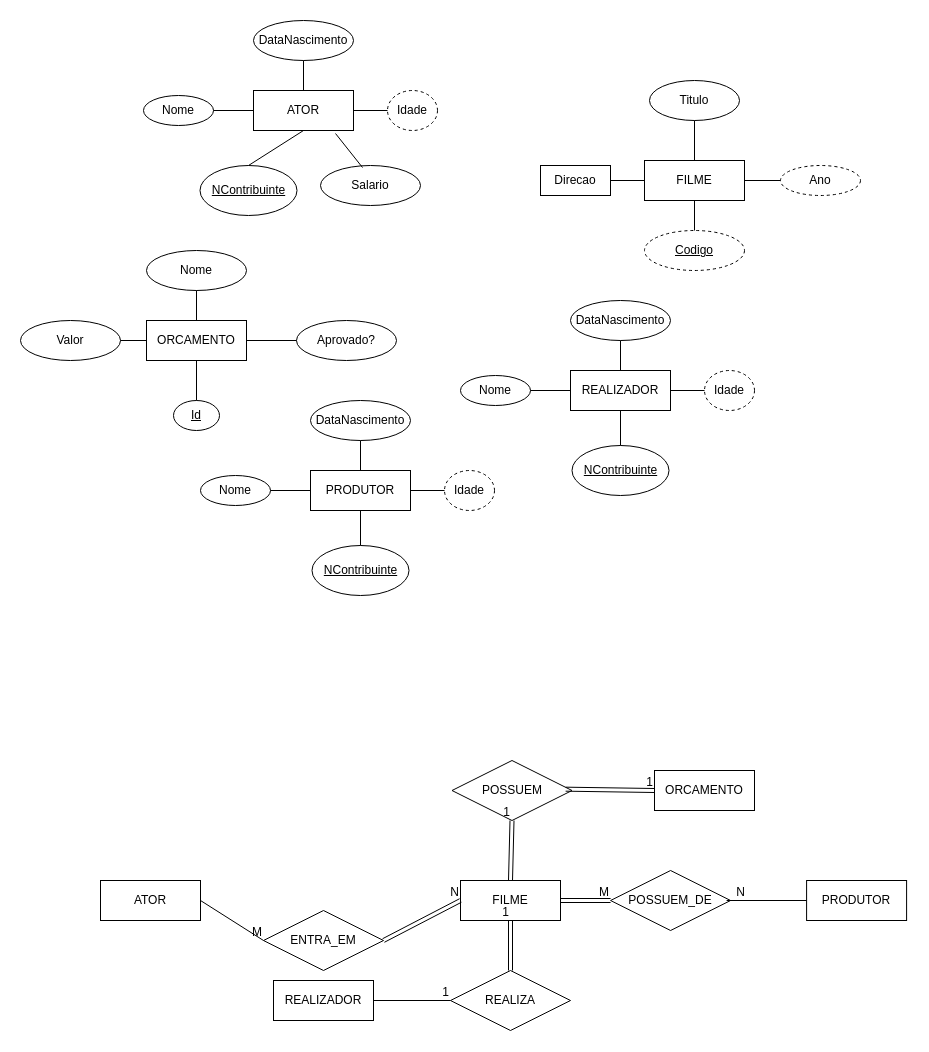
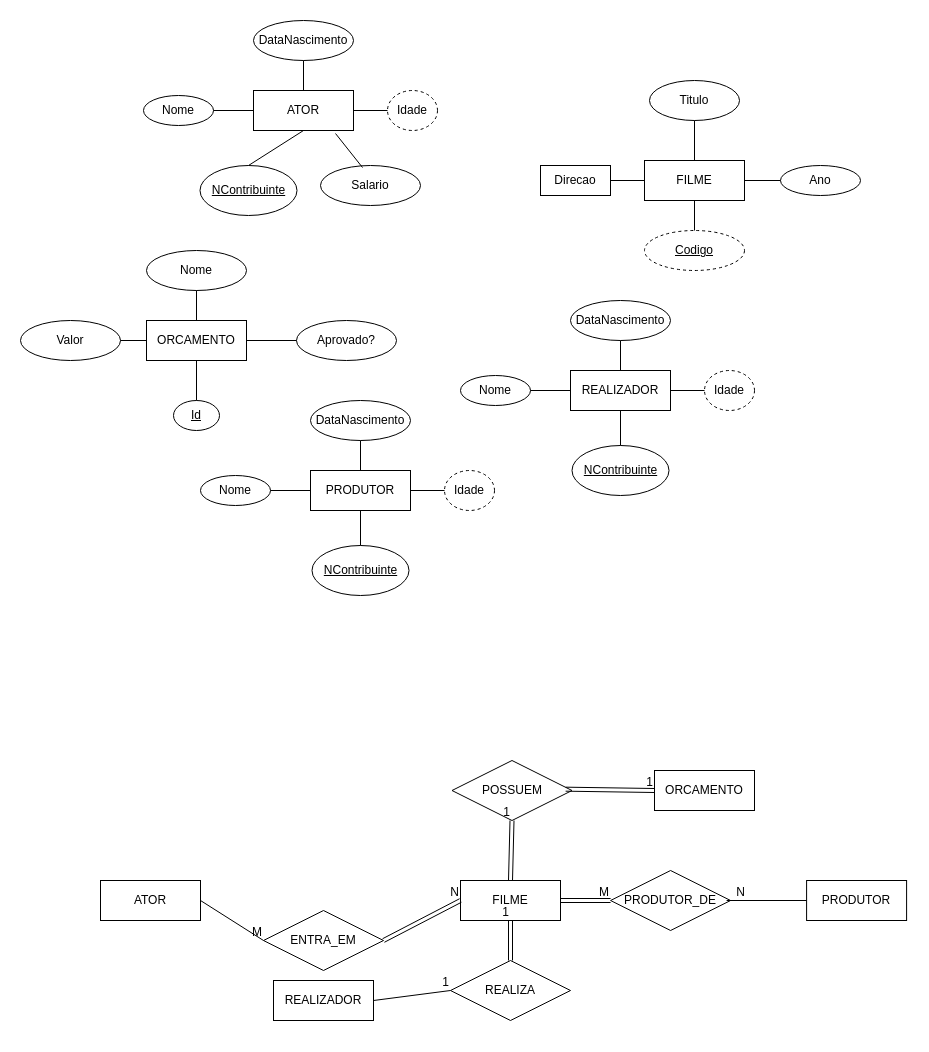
(821, 181) -> (821, 181)
(671, 901) -> (671, 901)
(511, 1001) -> (511, 991)
